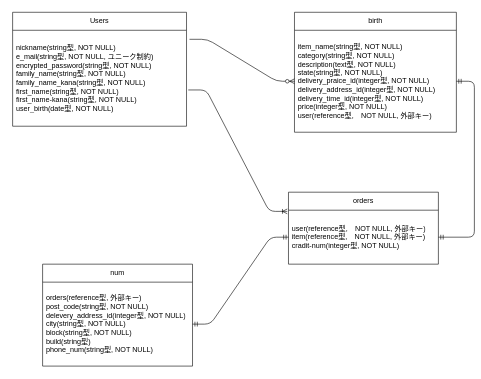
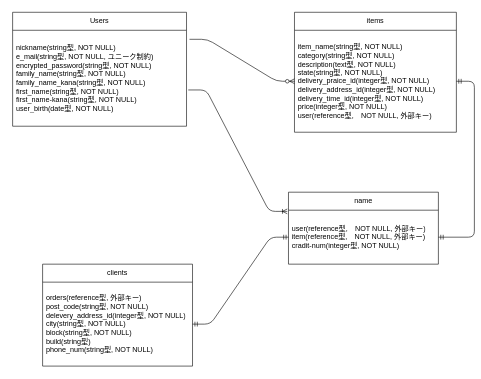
(375, 21) -> (375, 21)
(363, 201) -> (363, 201)
(117, 273) -> (117, 273)
